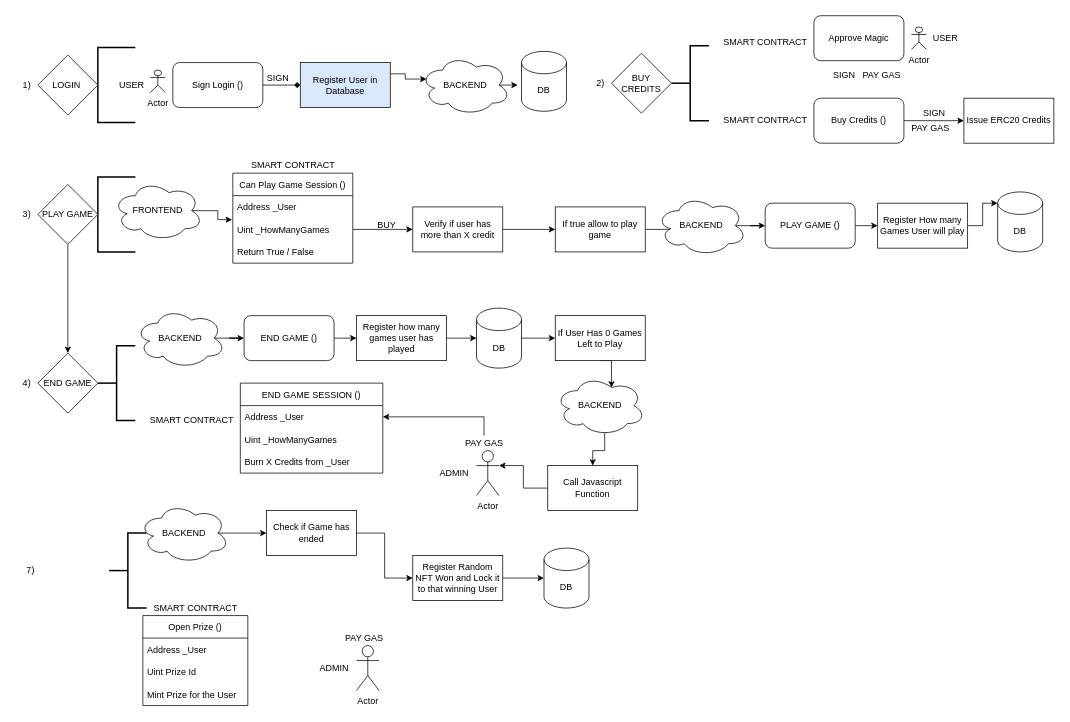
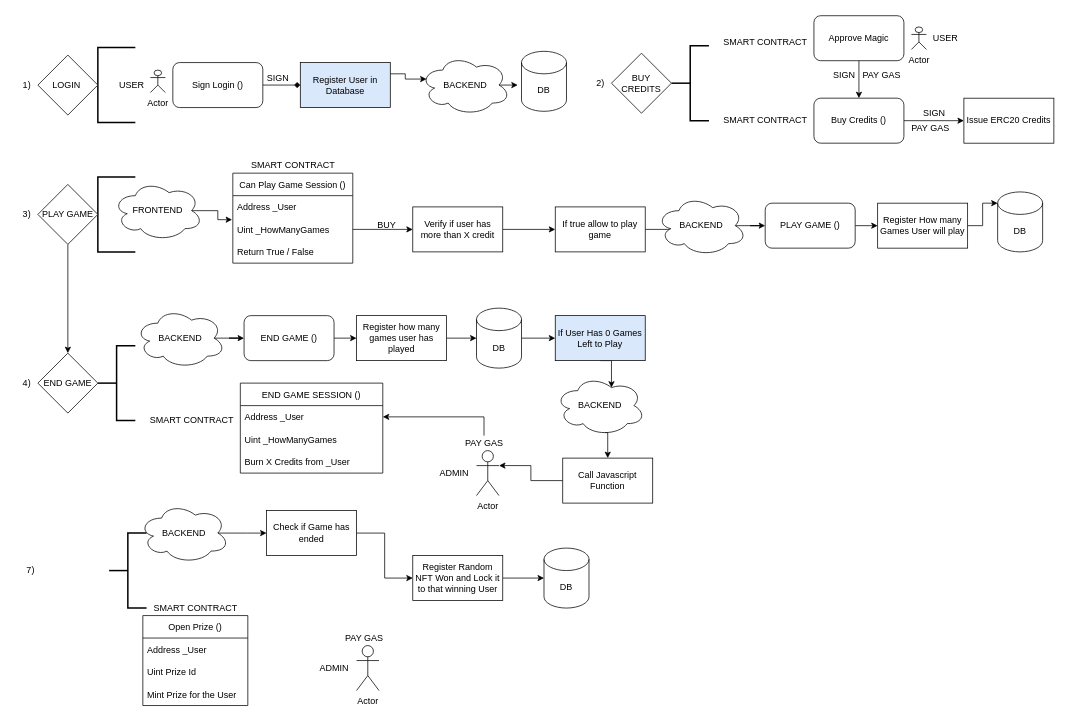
none -> (859, 91)
(600, 338) -> (600, 338)
(593, 488) -> (608, 480)
